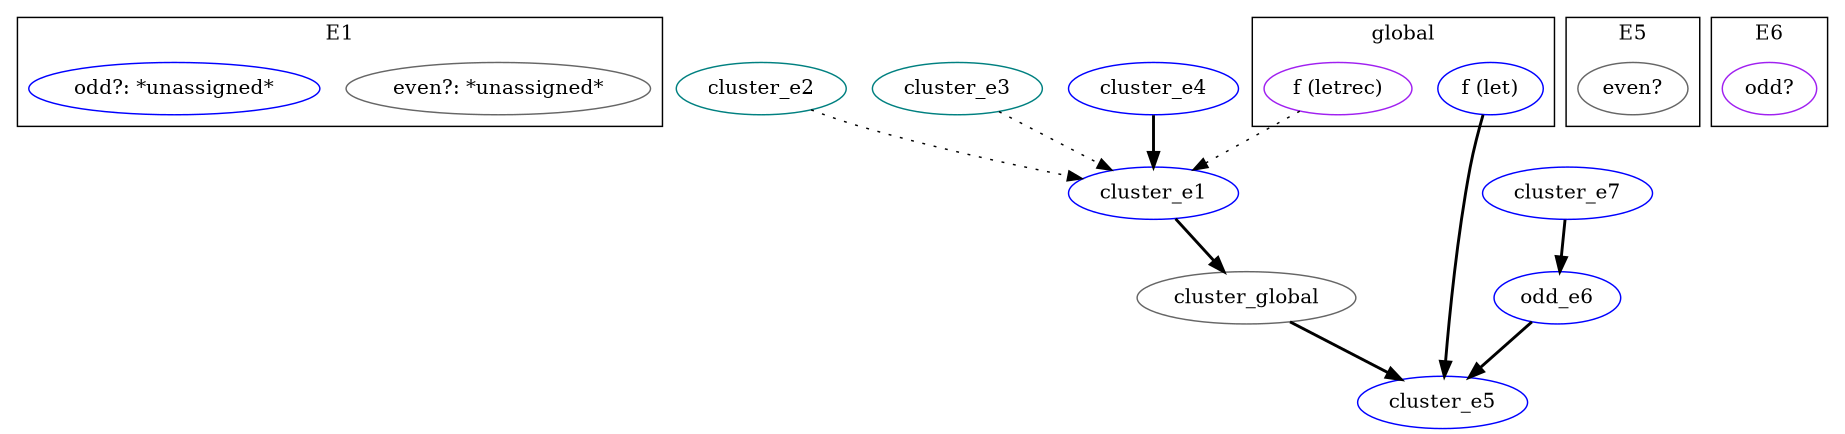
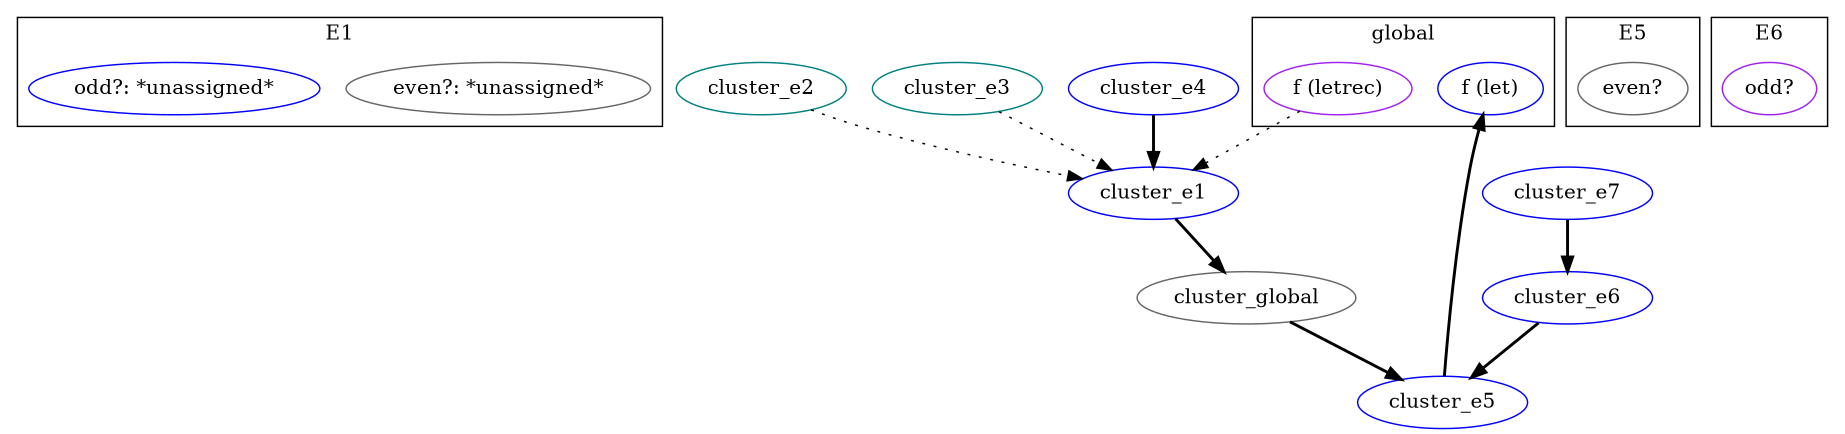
(1459, 237) -> (1457, 252)
(1557, 298) -> (1568, 298)
